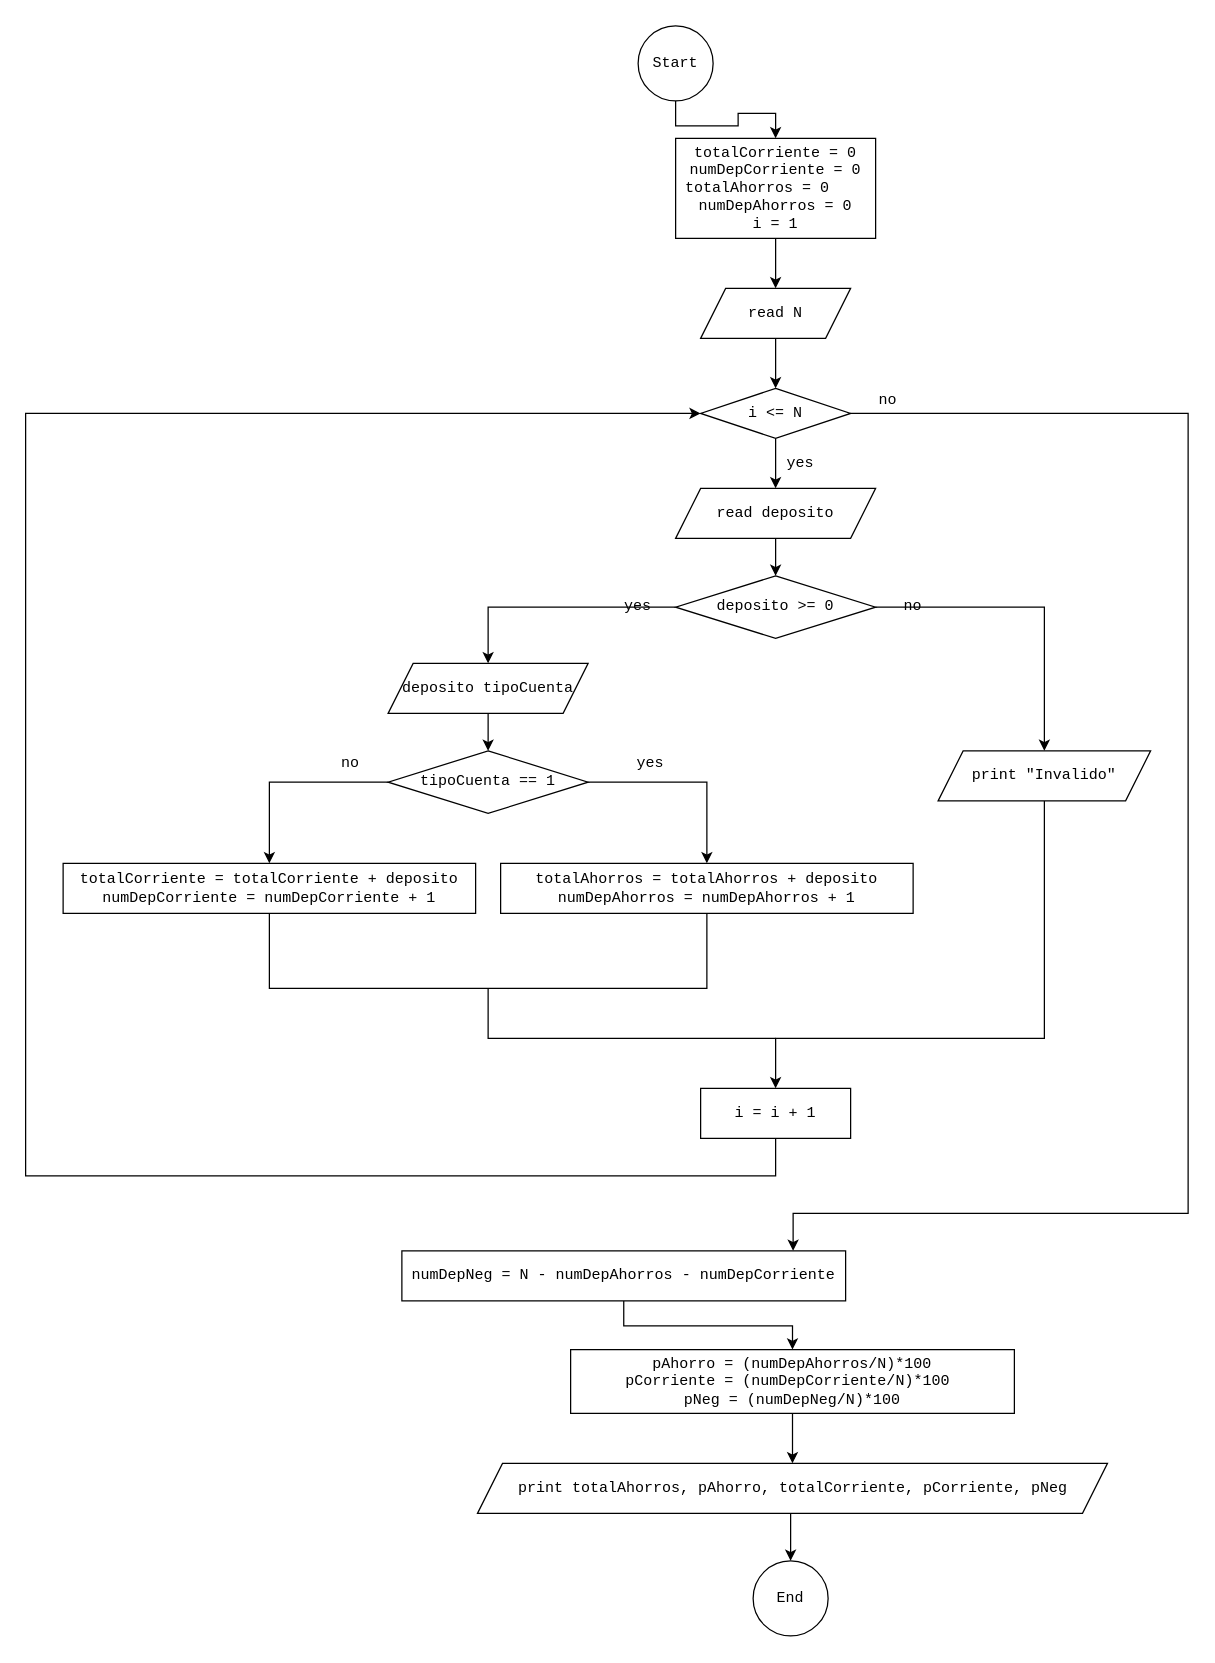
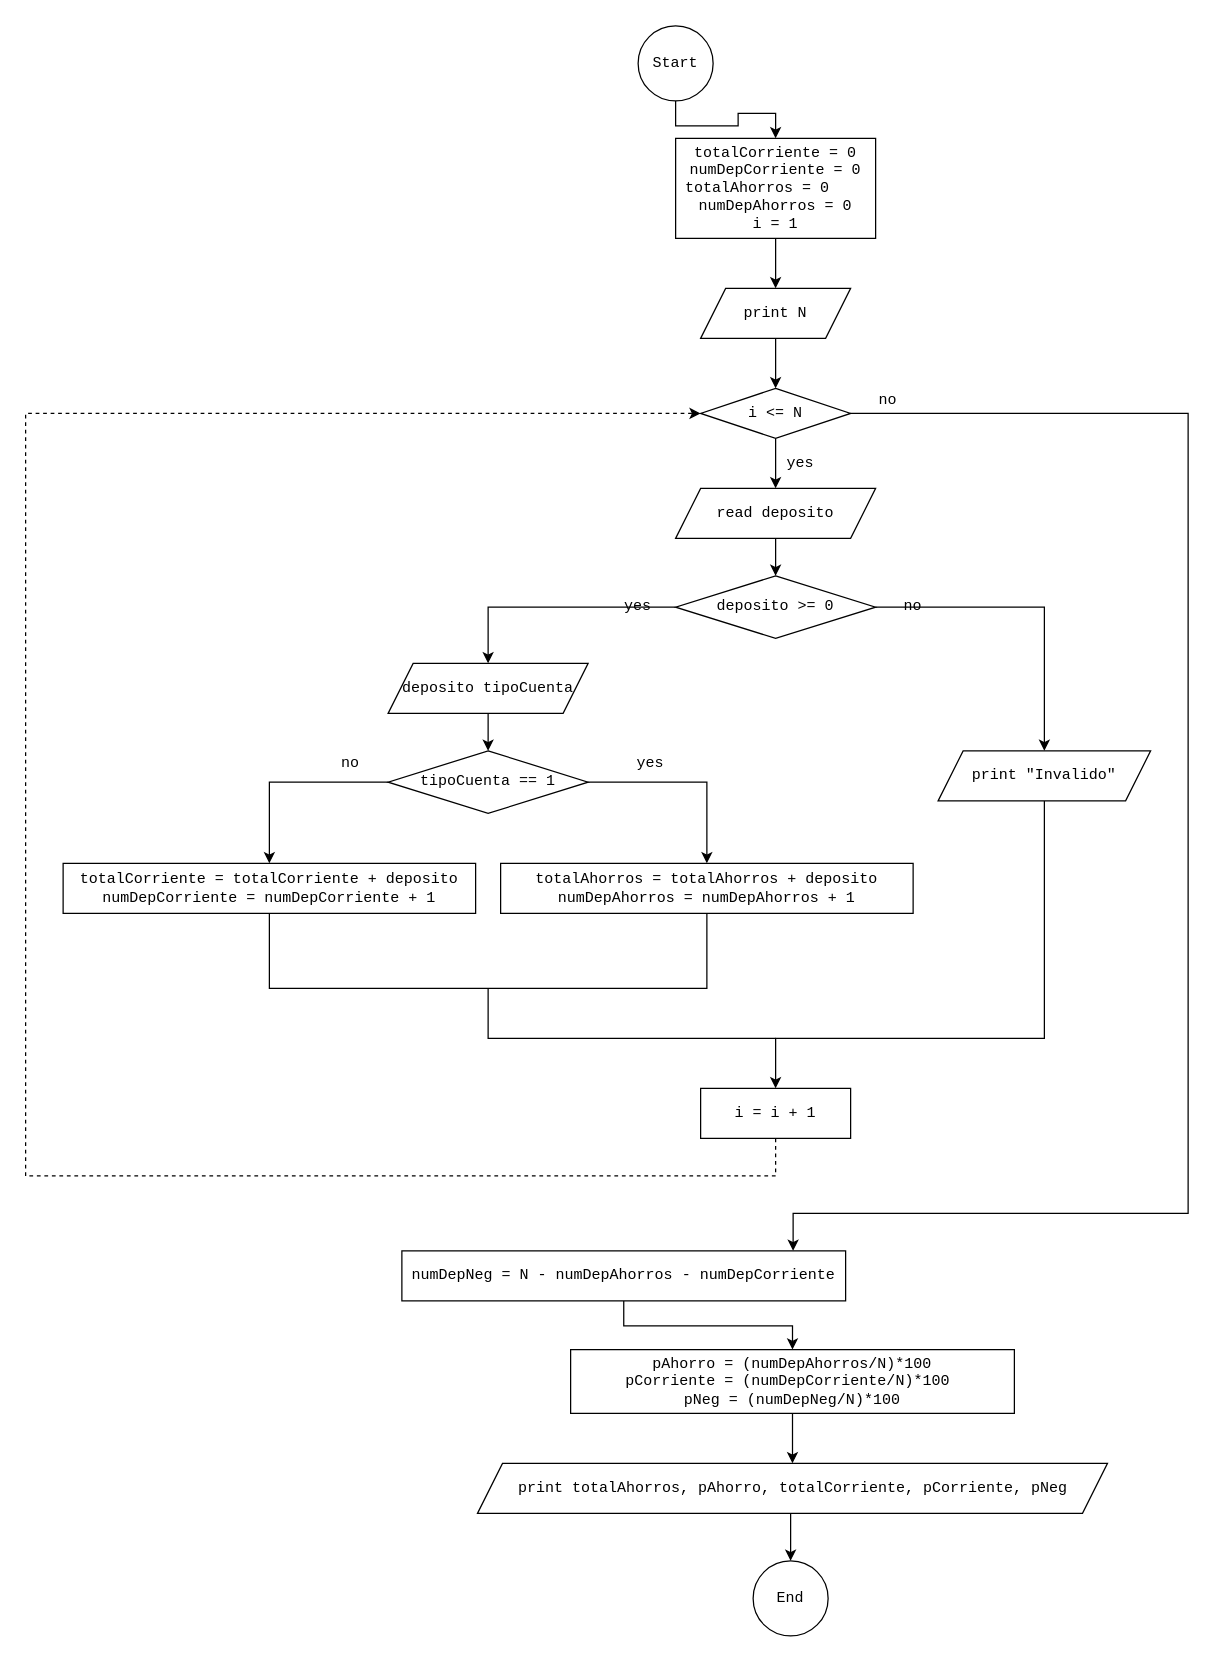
(776, 313) -> (776, 313)
(26, 855) -> (26, 855)
